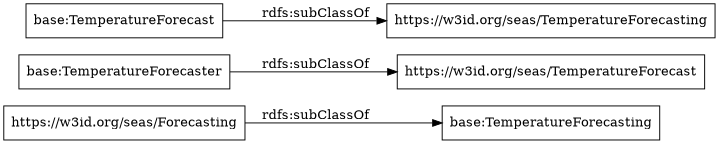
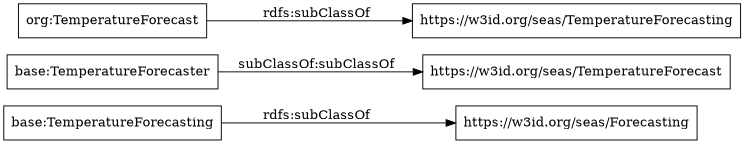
(124, 21) -> (113, 21)
(316, 65) -> (317, 65)
(339, 123) -> (334, 123)
